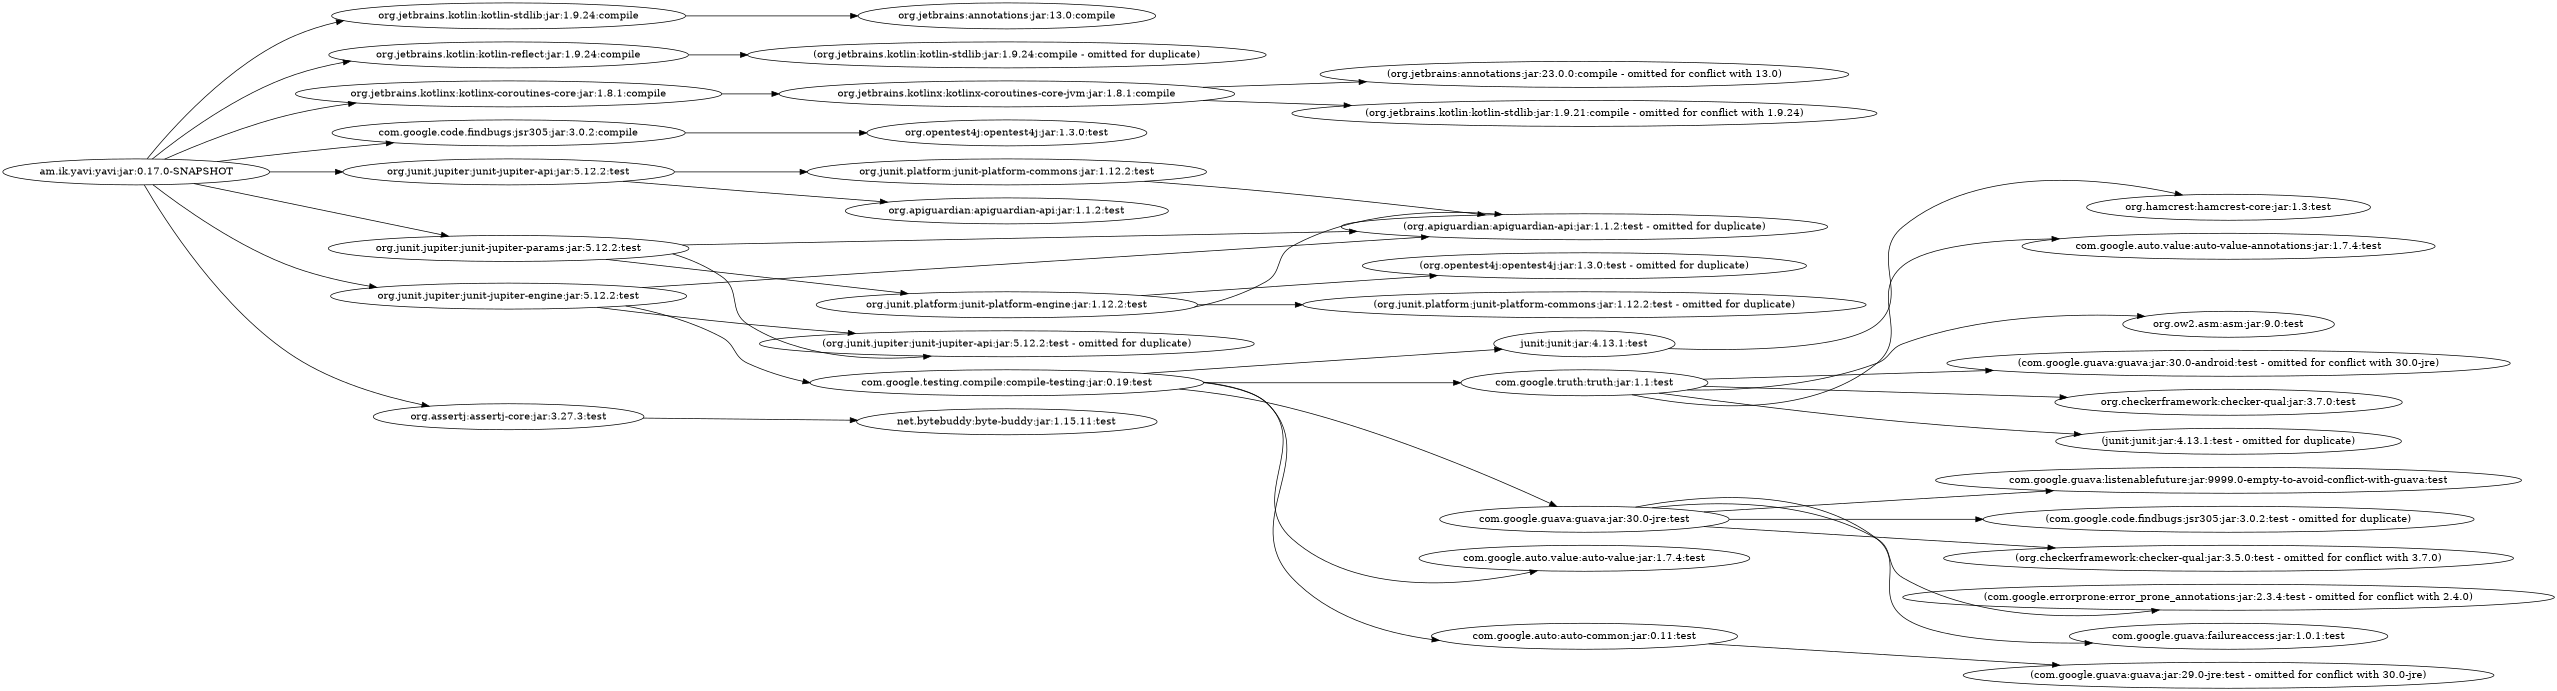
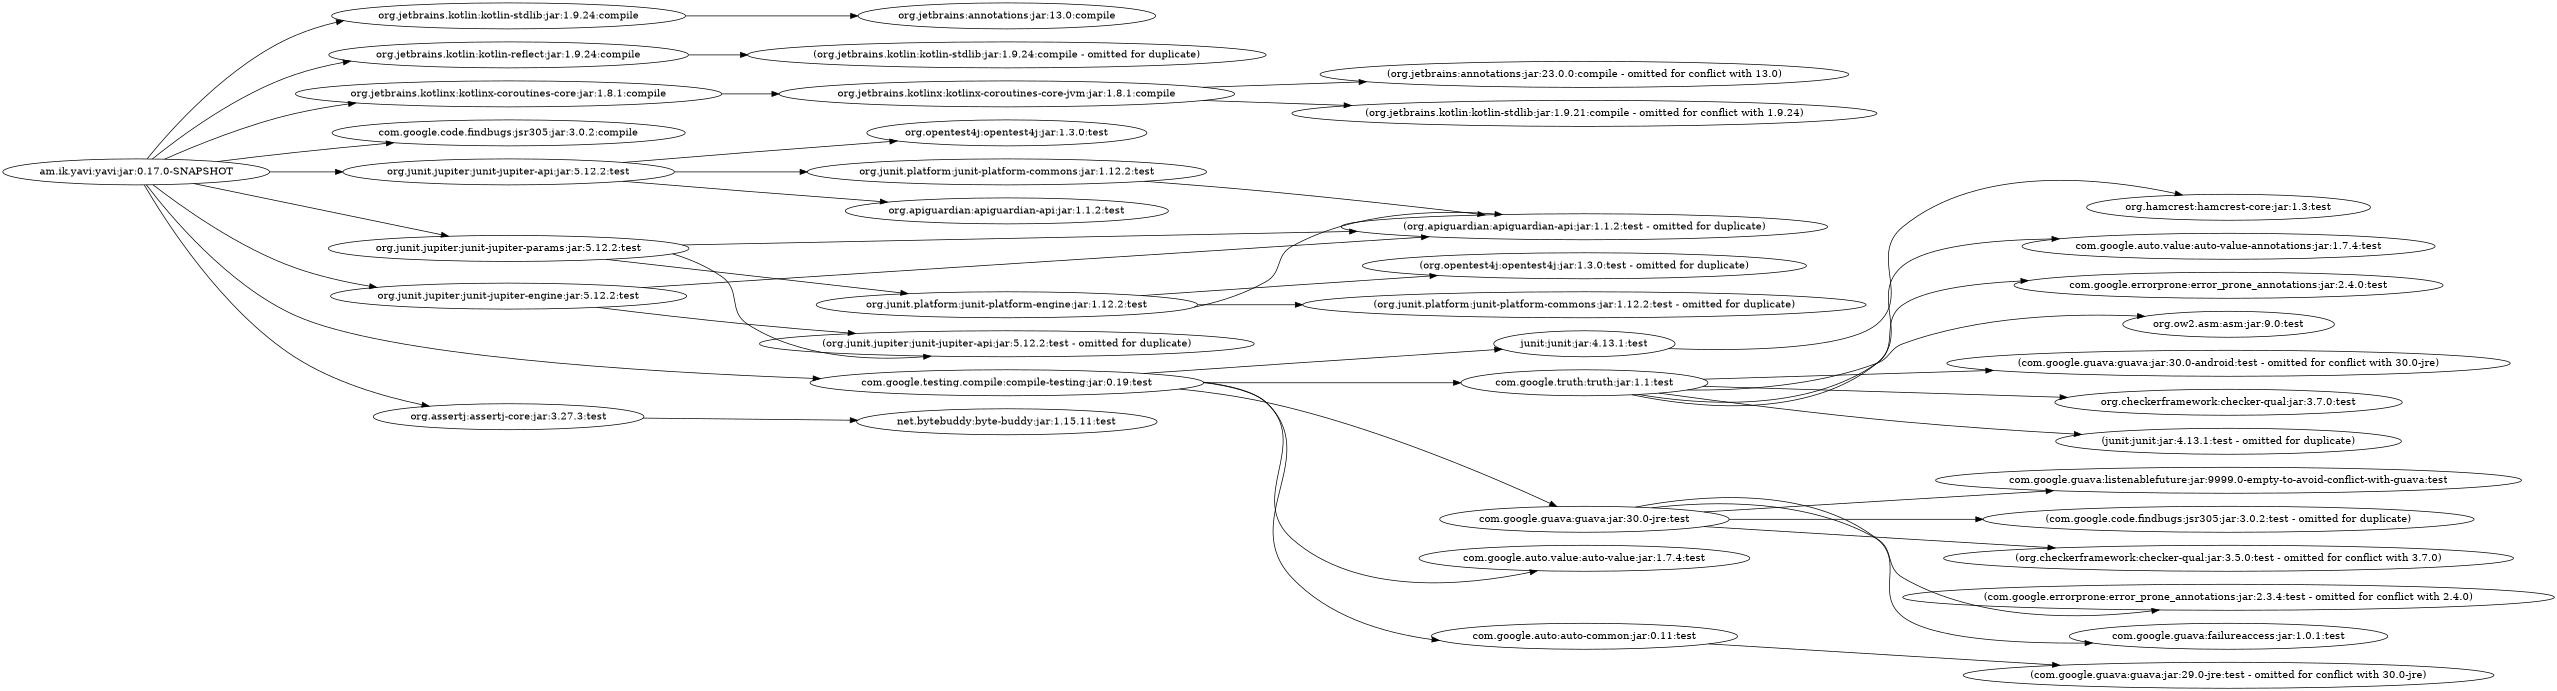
(772, 133) -> (756, 152)
none -> (2229, 285)
(719, 336) -> (453, 351)
